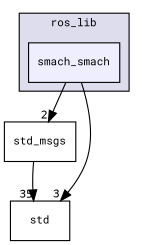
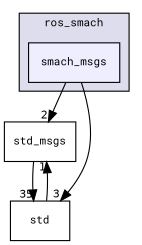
(74, 24) -> (74, 24)
(74, 63) -> (74, 63)
none -> (47, 187)
